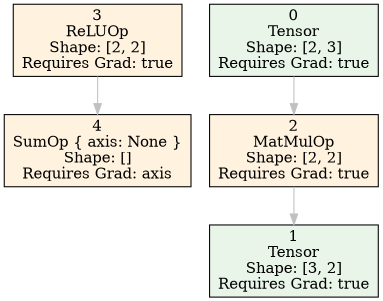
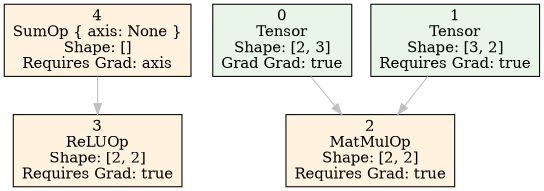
(294, 40) -> (282, 40)
(98, 90) -> (98, 90)
(294, 200) -> (416, 91)
